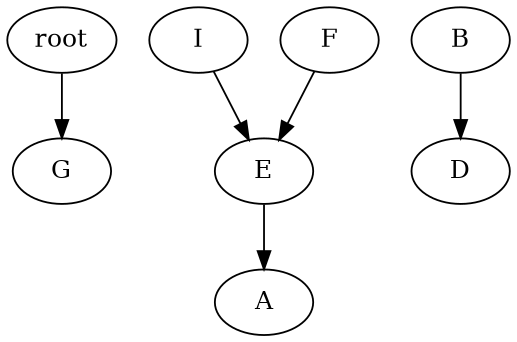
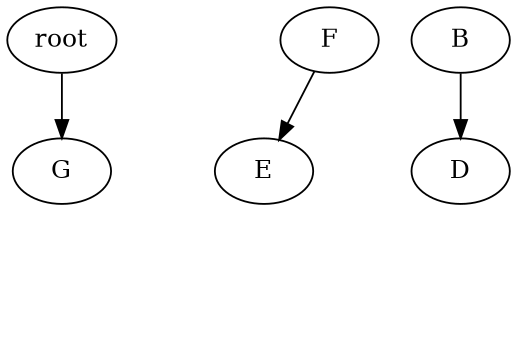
(198, 40) -> none
(264, 302) -> none
